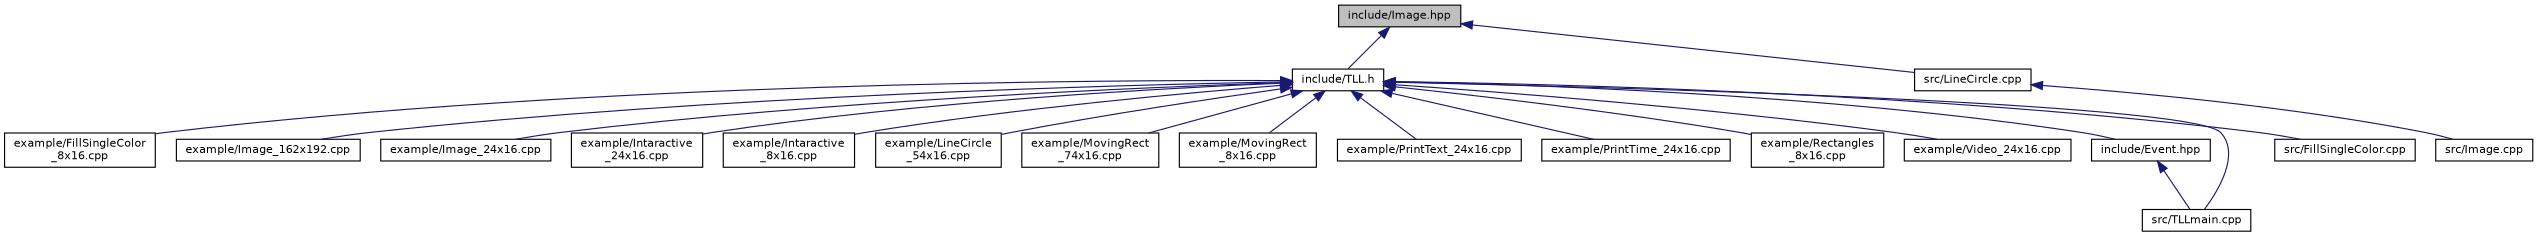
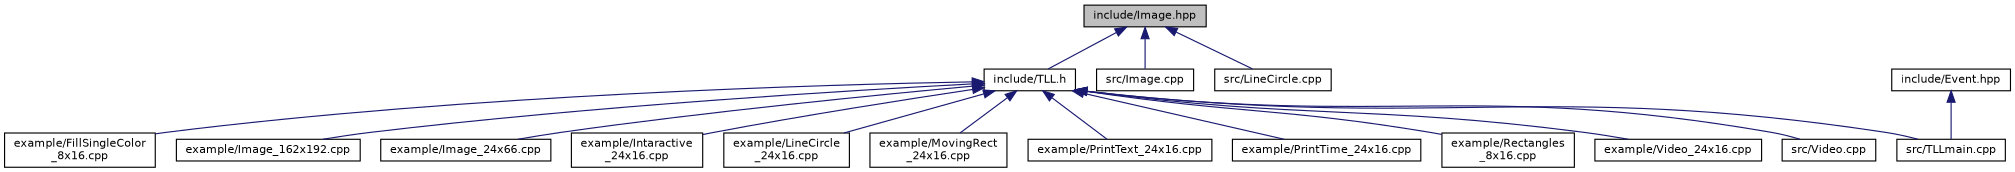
(1828, 104) -> none
(2249, 105) -> (1145, 54)
(466, 150) -> (466, 150)
(789, 150) -> none
(938, 150) -> (787, 150)
(1090, 150) -> (938, 150)
(1248, 150) -> none
(2345, 150) -> (1829, 150)
